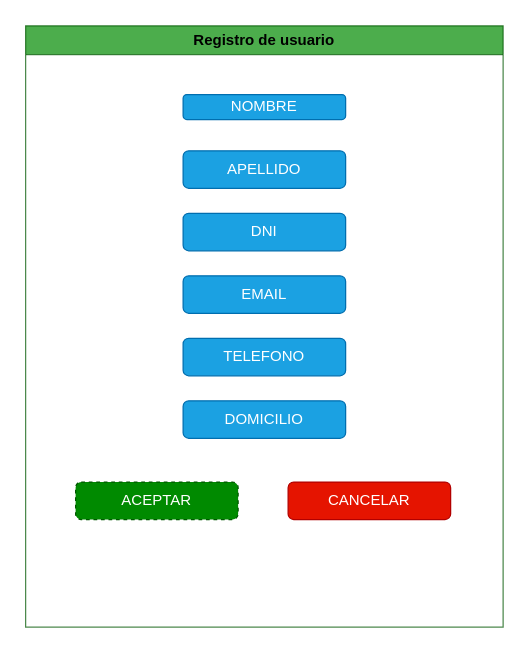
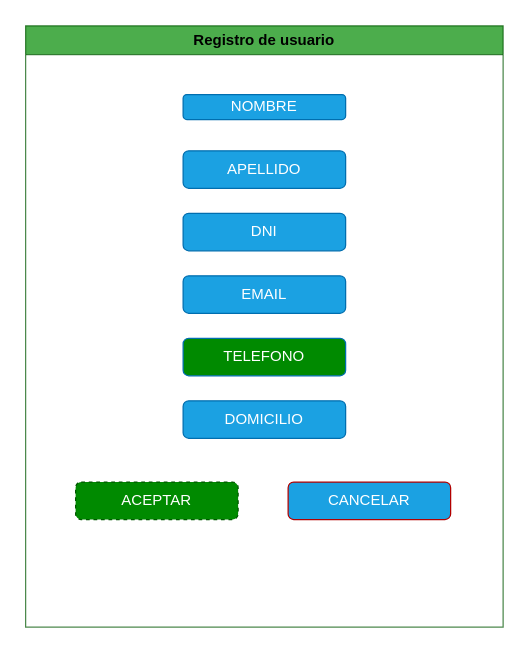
(264, 357) -> (264, 357)
(369, 501) -> (369, 501)
